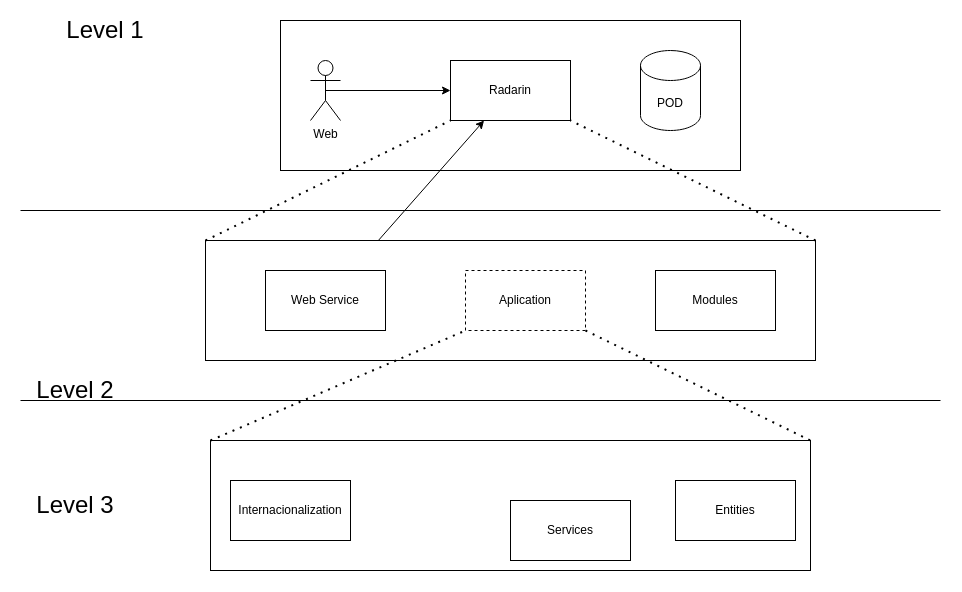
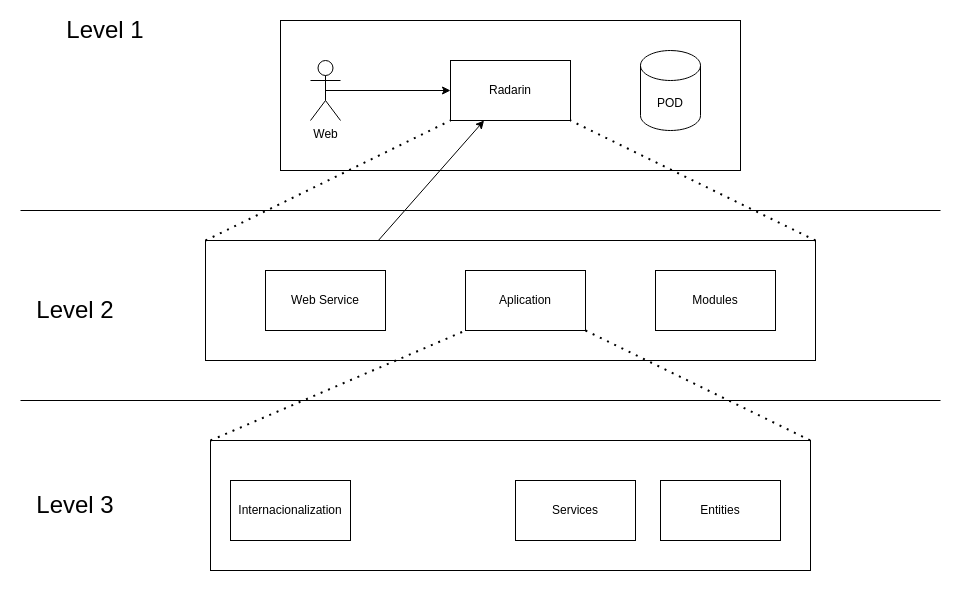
(526, 301) -> (526, 301)
(76, 391) -> (76, 311)
(736, 511) -> (721, 511)
(571, 531) -> (576, 511)
